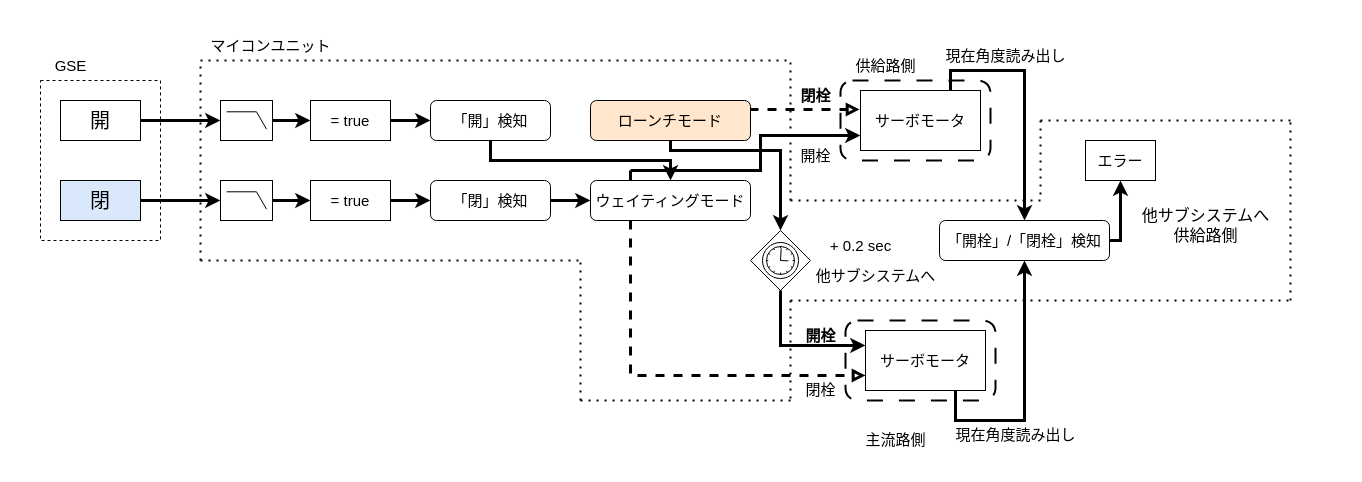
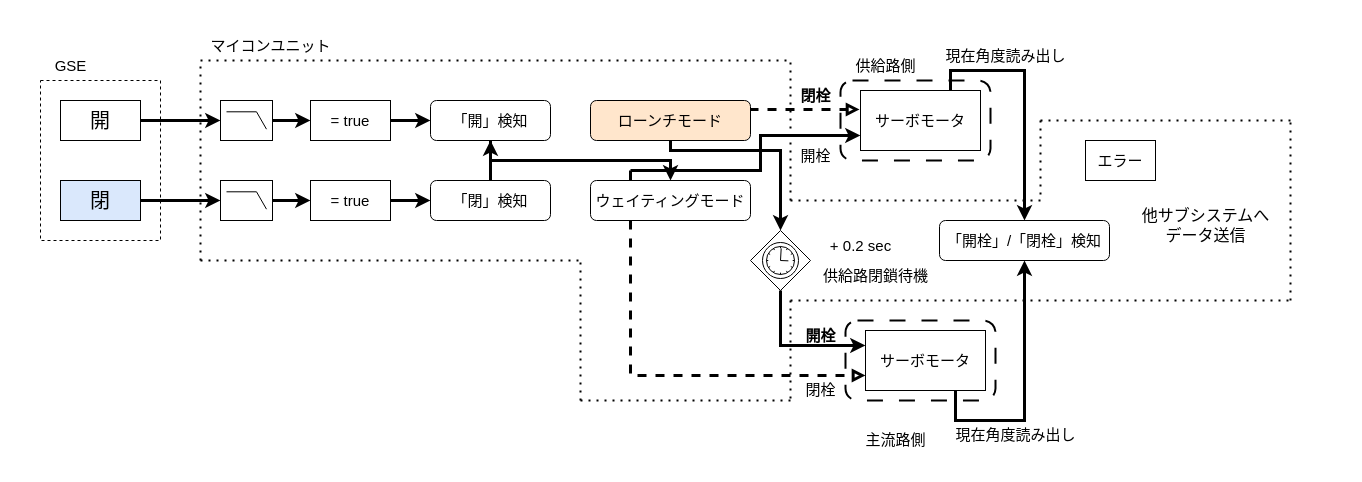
(565, 201) -> (491, 172)
(1121, 221) -> none
(1206, 226) -> (1206, 226)
(876, 276) -> (876, 276)
